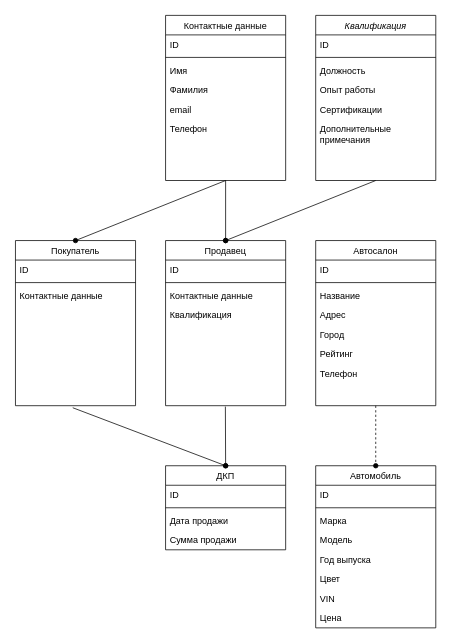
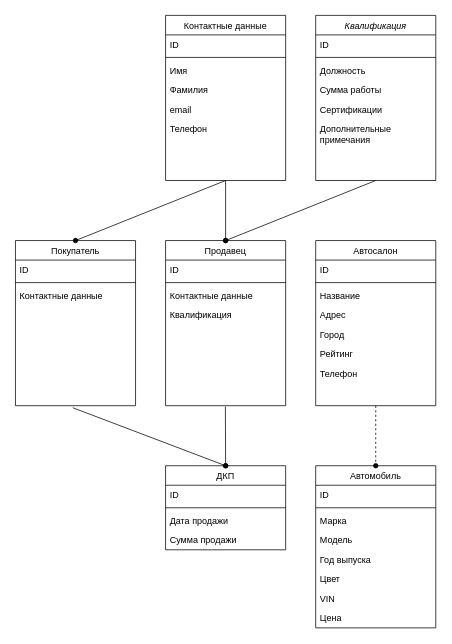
(346, 90) -> (349, 90)
